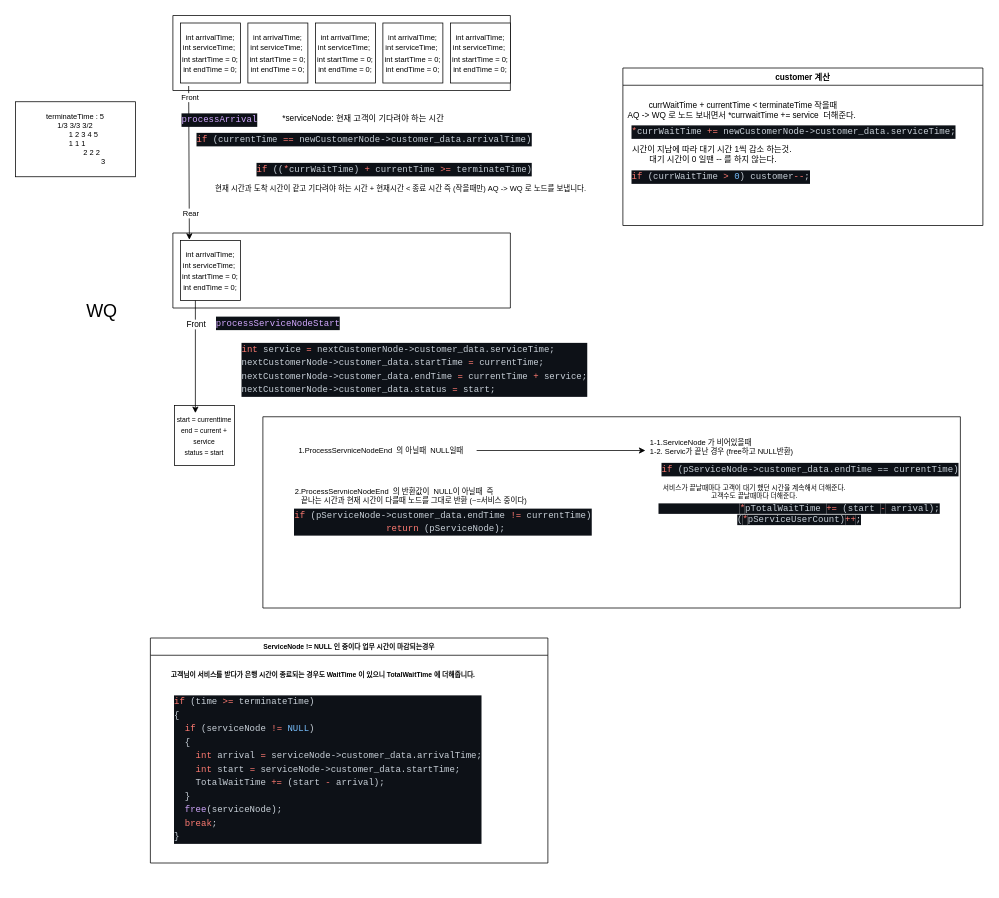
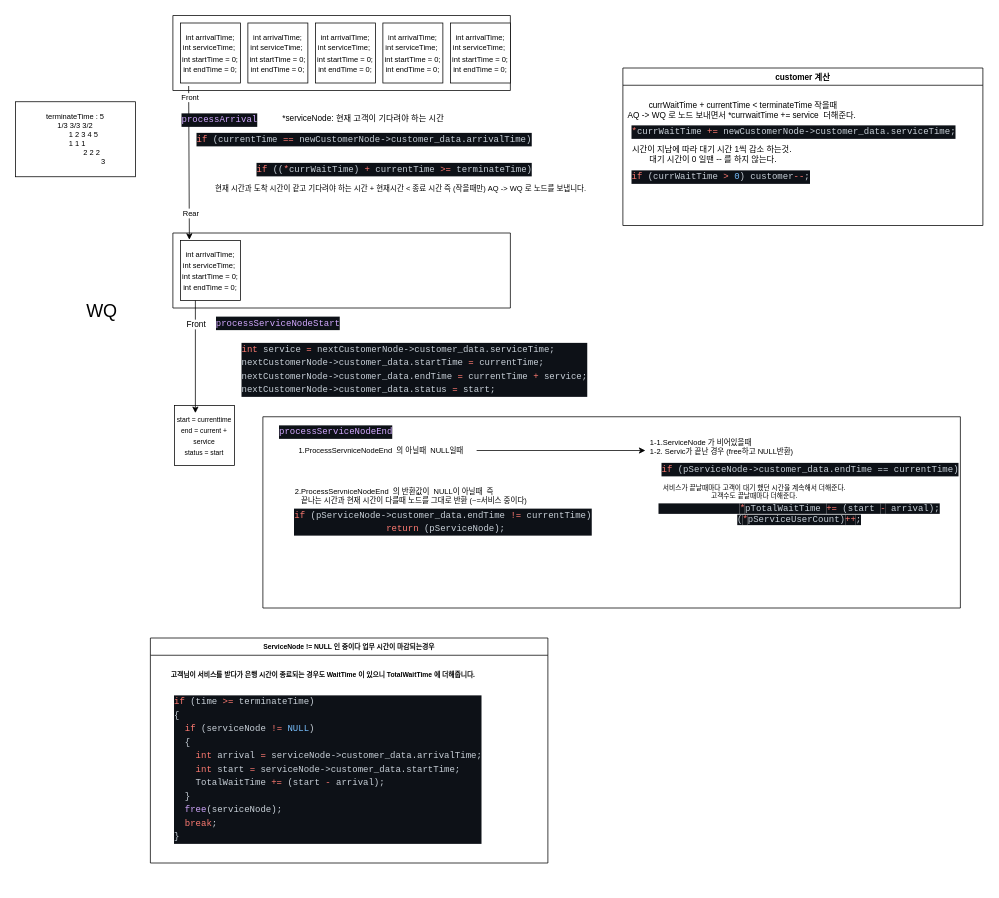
none -> (345, 432)
